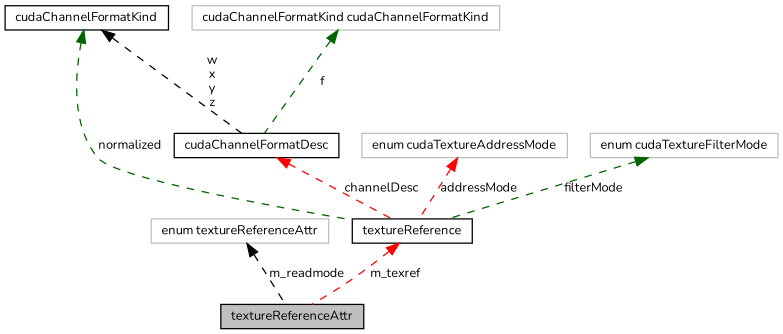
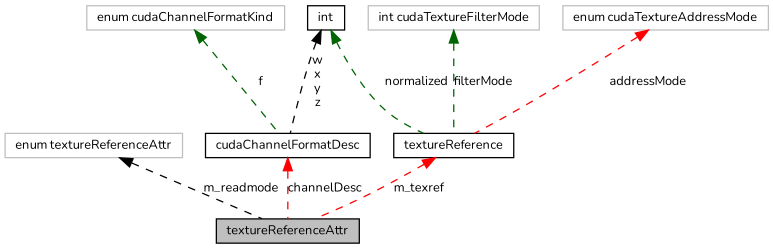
(87, 18) -> (326, 18)
(346, 18) -> (186, 18)
(684, 146) -> (454, 18)
(340, 191) -> (288, 195)
